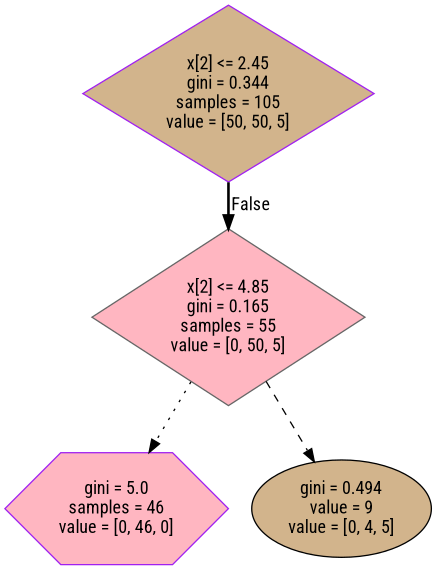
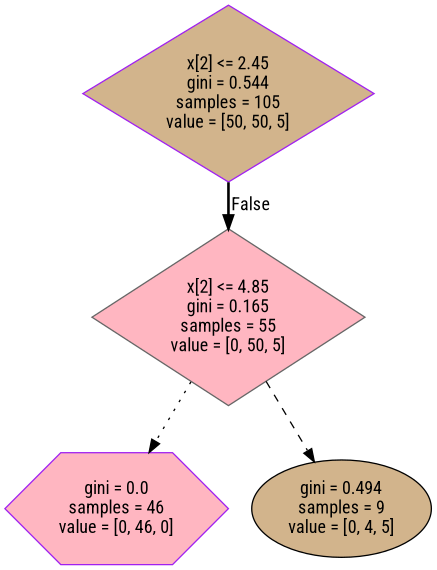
(228, 94) -> (228, 94)
(117, 509) -> (117, 509)
(342, 509) -> (342, 509)
